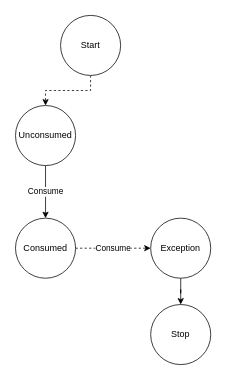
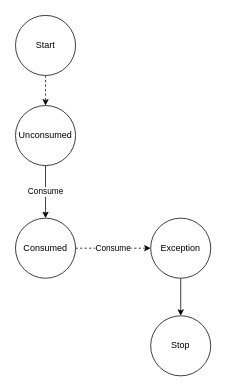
(90, 45) -> (45, 45)
(180, 334) -> (180, 345)
